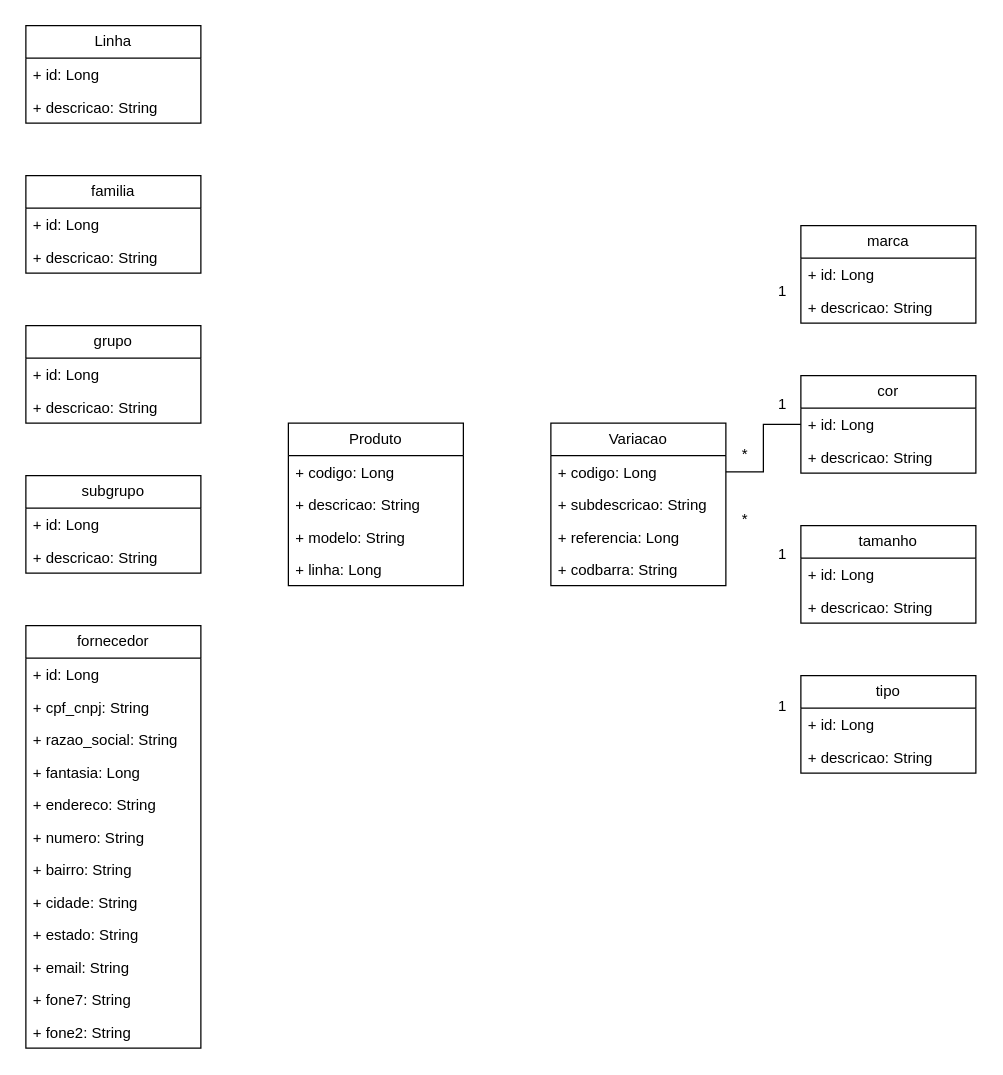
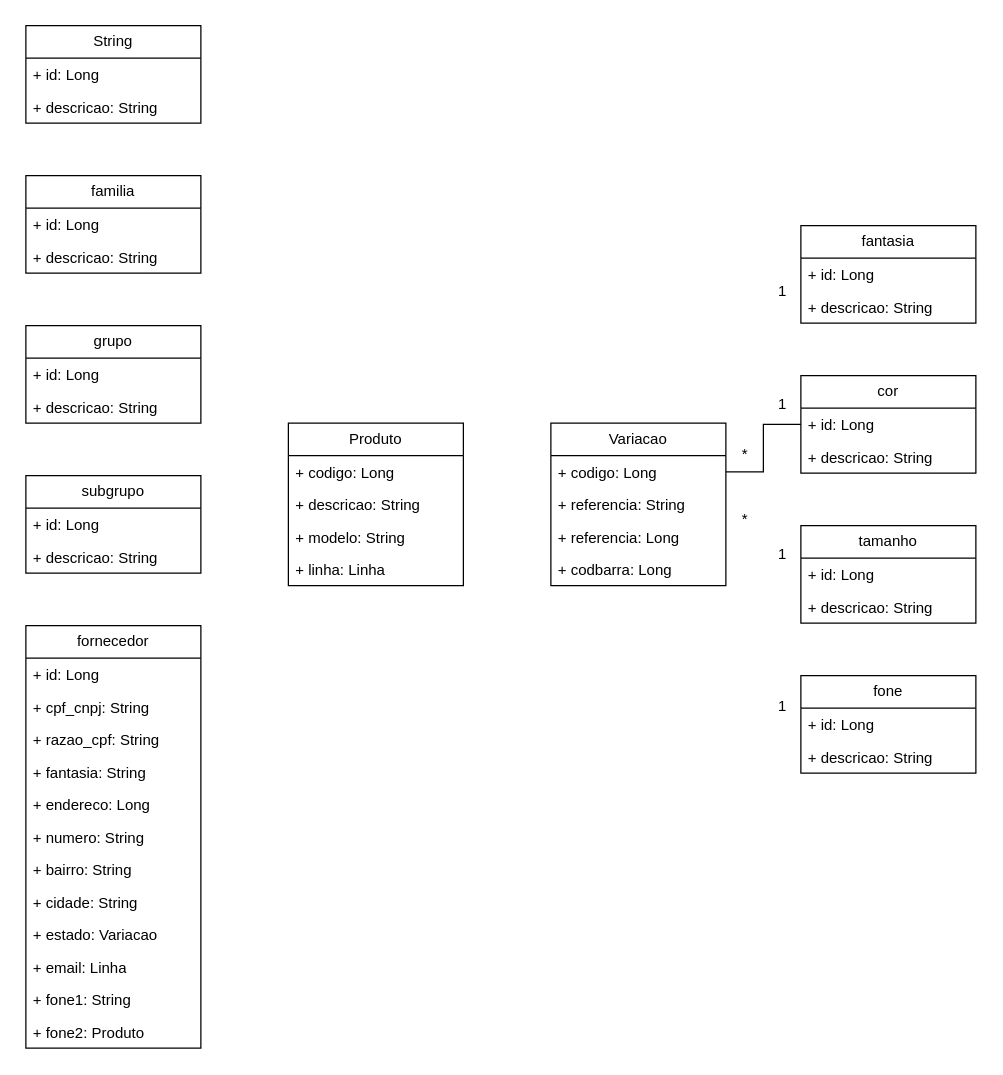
(113, 42) -> (113, 42)
(888, 242) -> (888, 242)
(639, 515) -> (632, 506)
(340, 571) -> (343, 571)
(626, 571) -> (619, 571)
(888, 692) -> (888, 692)
(114, 741) -> (105, 741)
(93, 773) -> (99, 773)
(101, 806) -> (94, 806)
(93, 936) -> (101, 936)
(84, 968) -> (80, 968)
(88, 1001) -> (88, 1001)
(88, 1033) -> (94, 1033)
